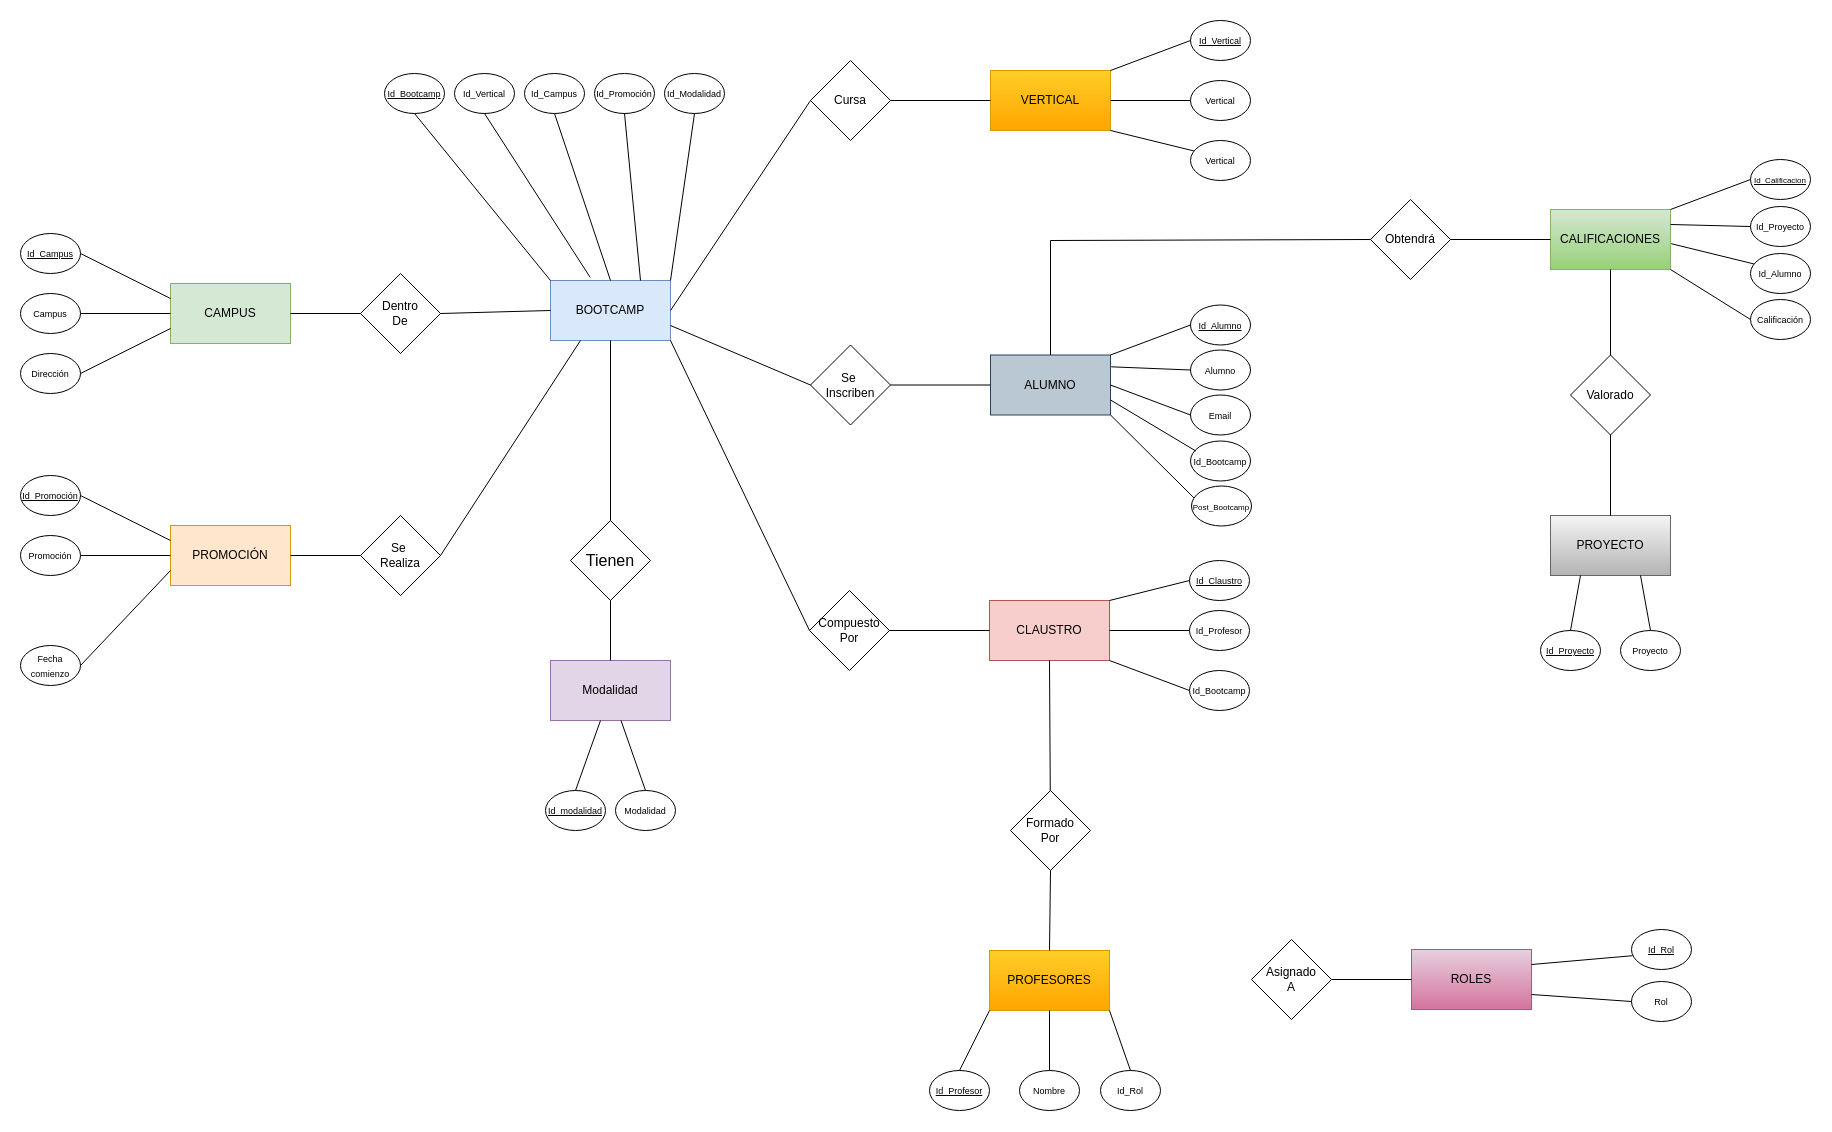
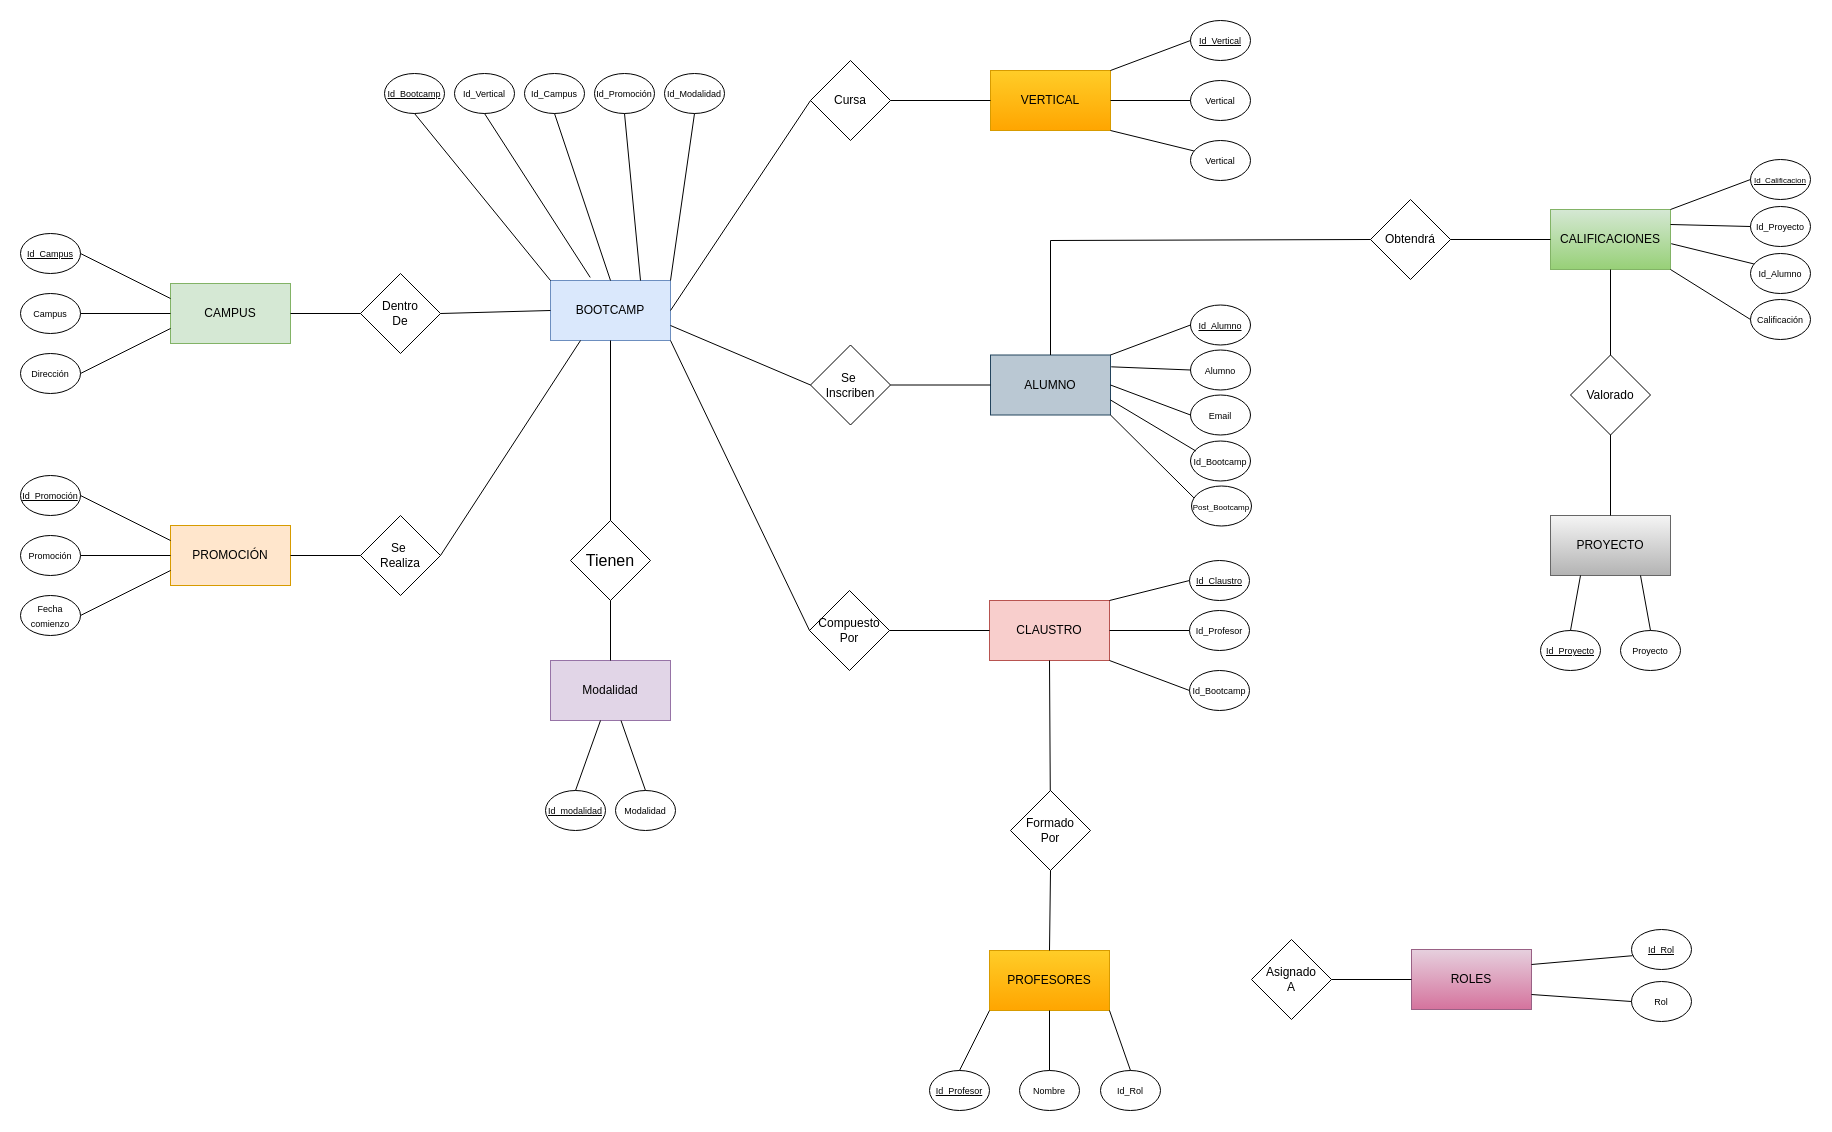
(51, 666) -> (51, 616)
